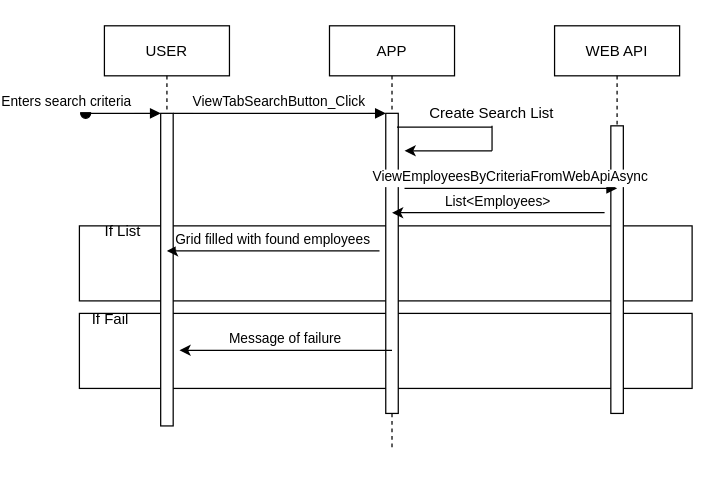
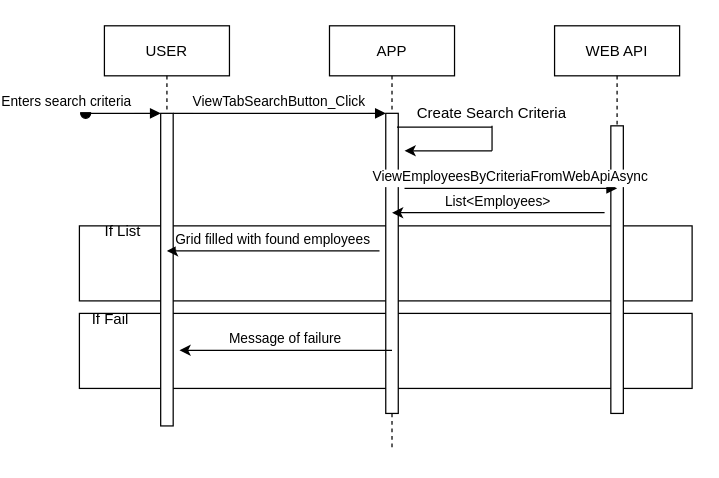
(492, 113) -> (492, 113)
